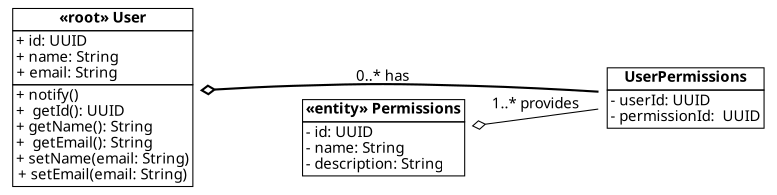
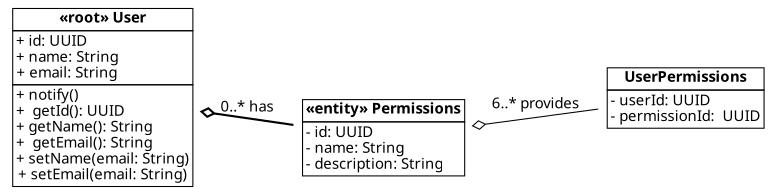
(407, 84) -> (254, 119)
(536, 104) -> (536, 104)
